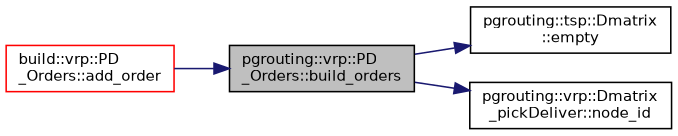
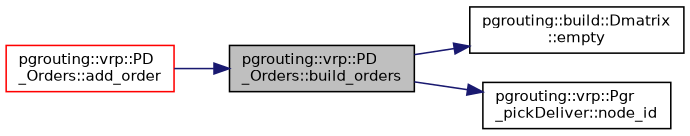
(571, 30) -> (577, 30)
(90, 69) -> (90, 69)
(571, 106) -> (577, 106)
